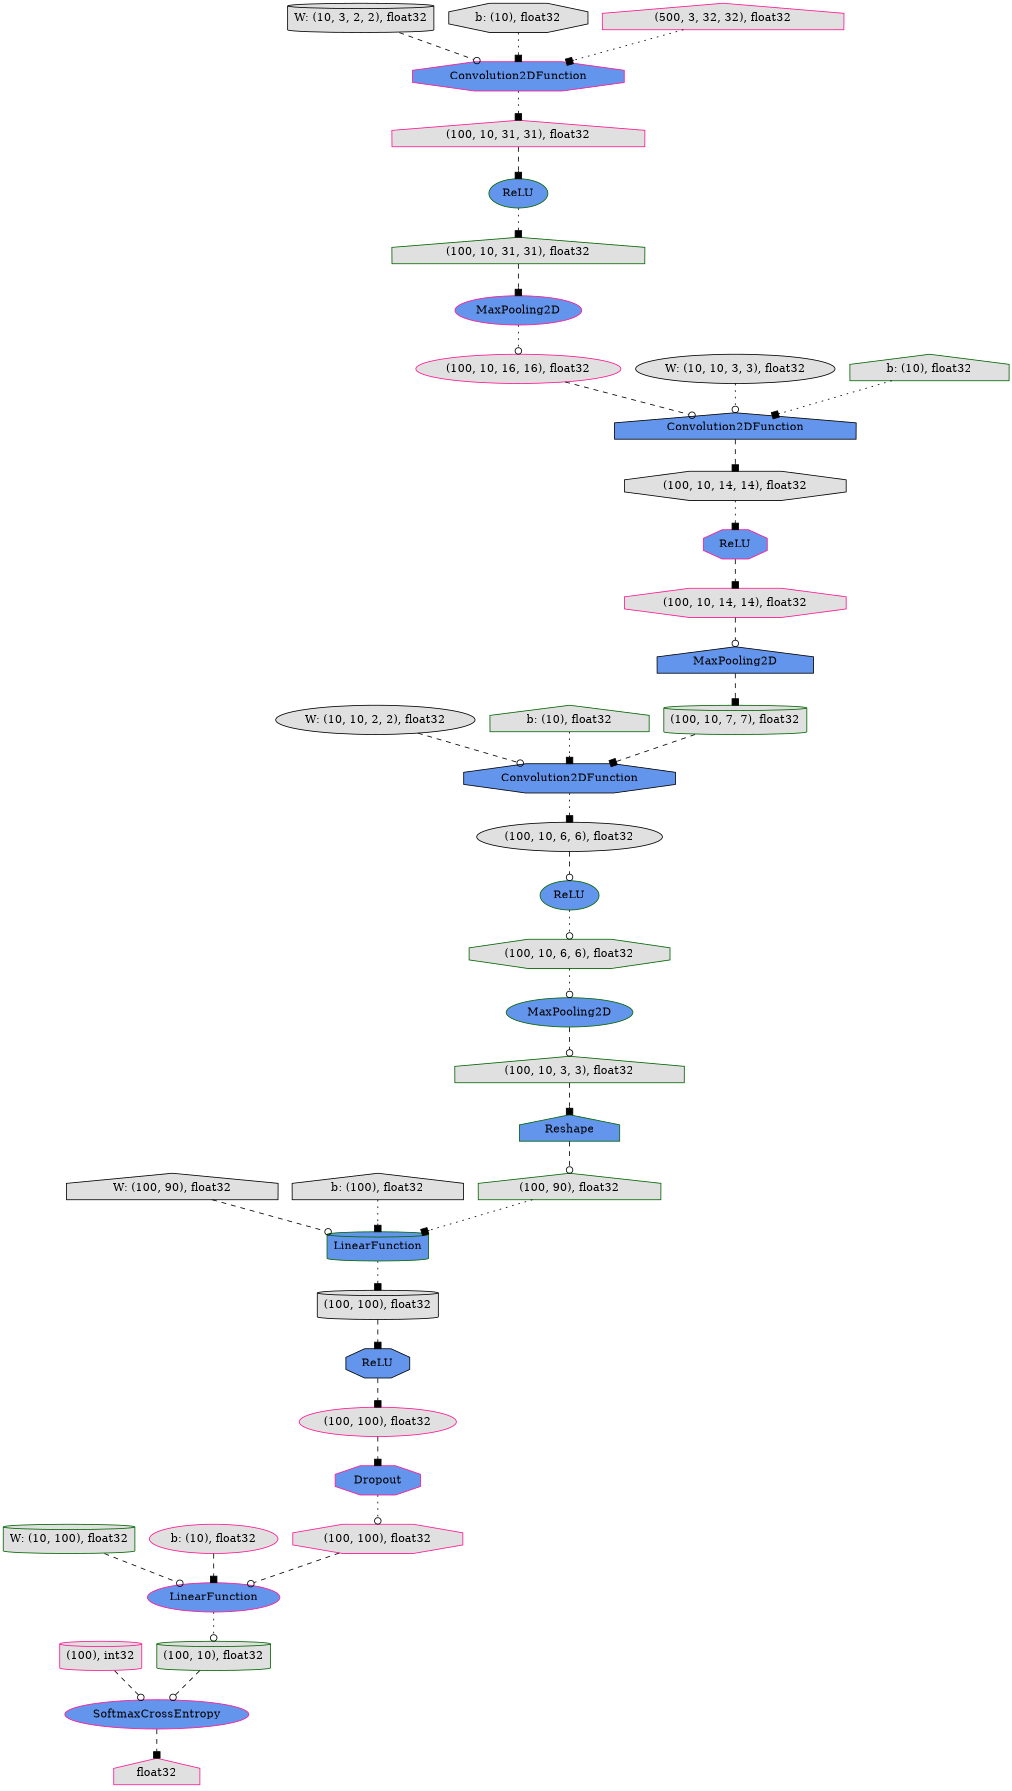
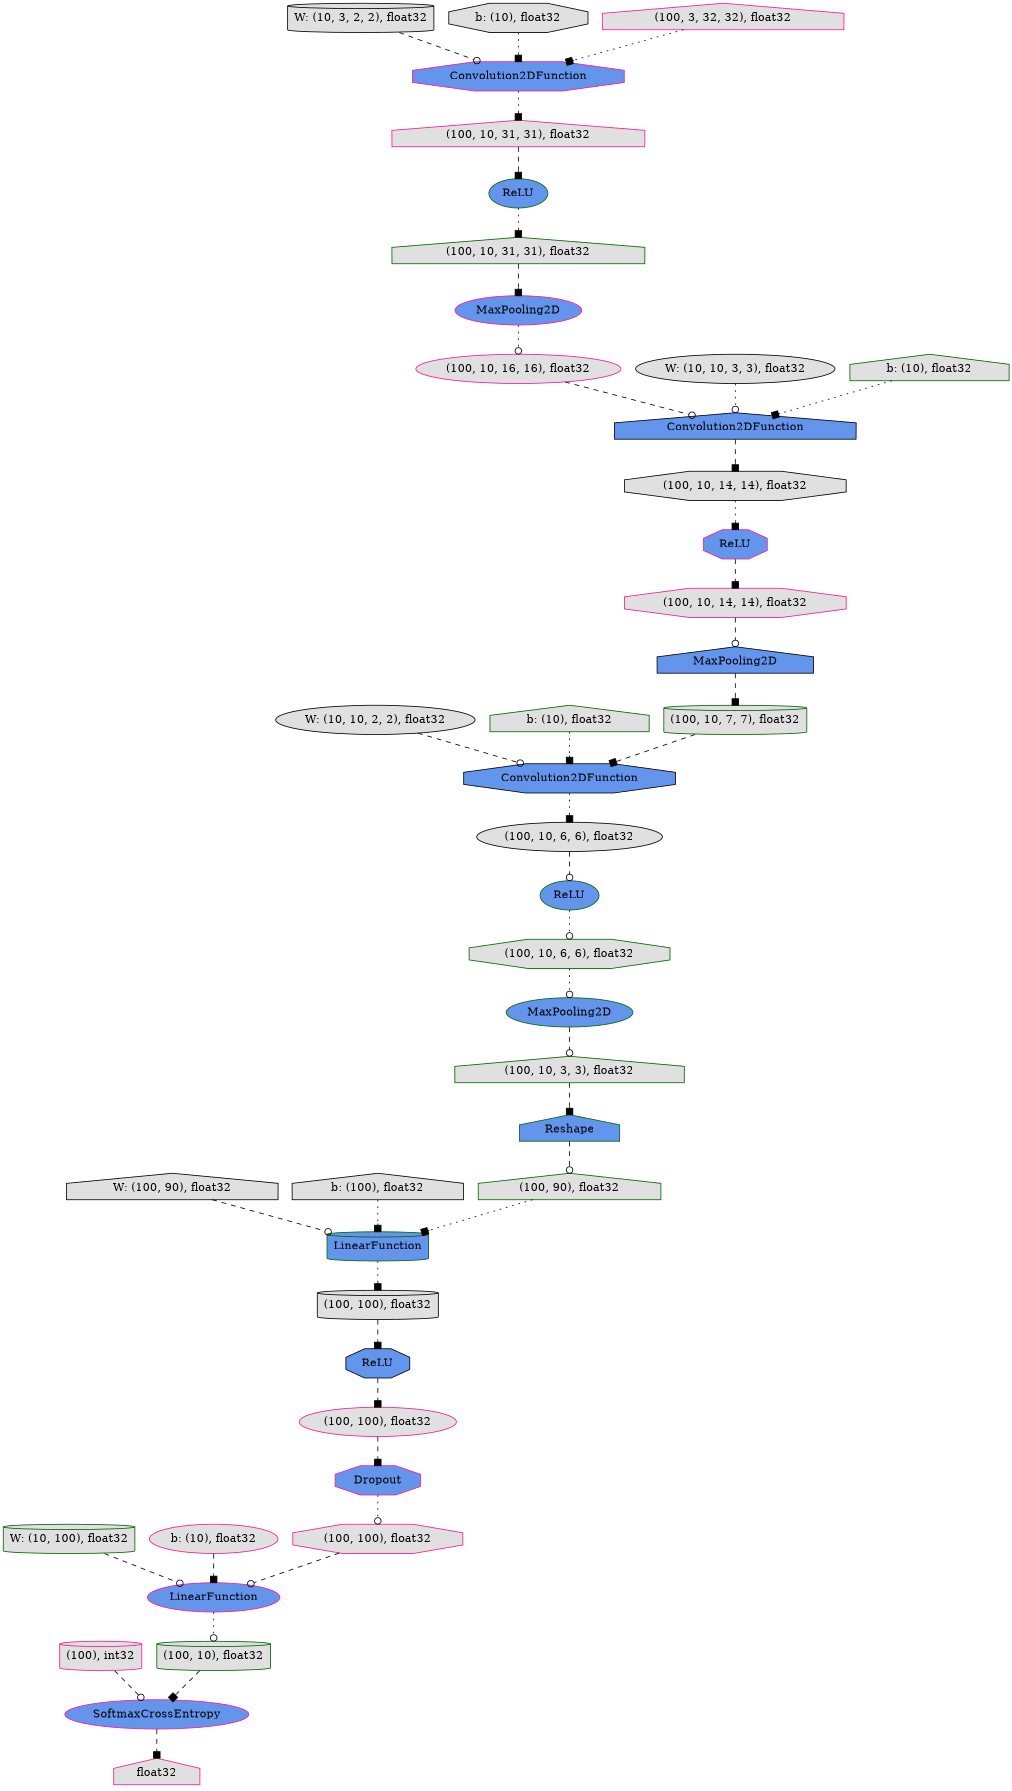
(723, 18) -> (723, 18)
(188, 1683) -> (188, 1682)
